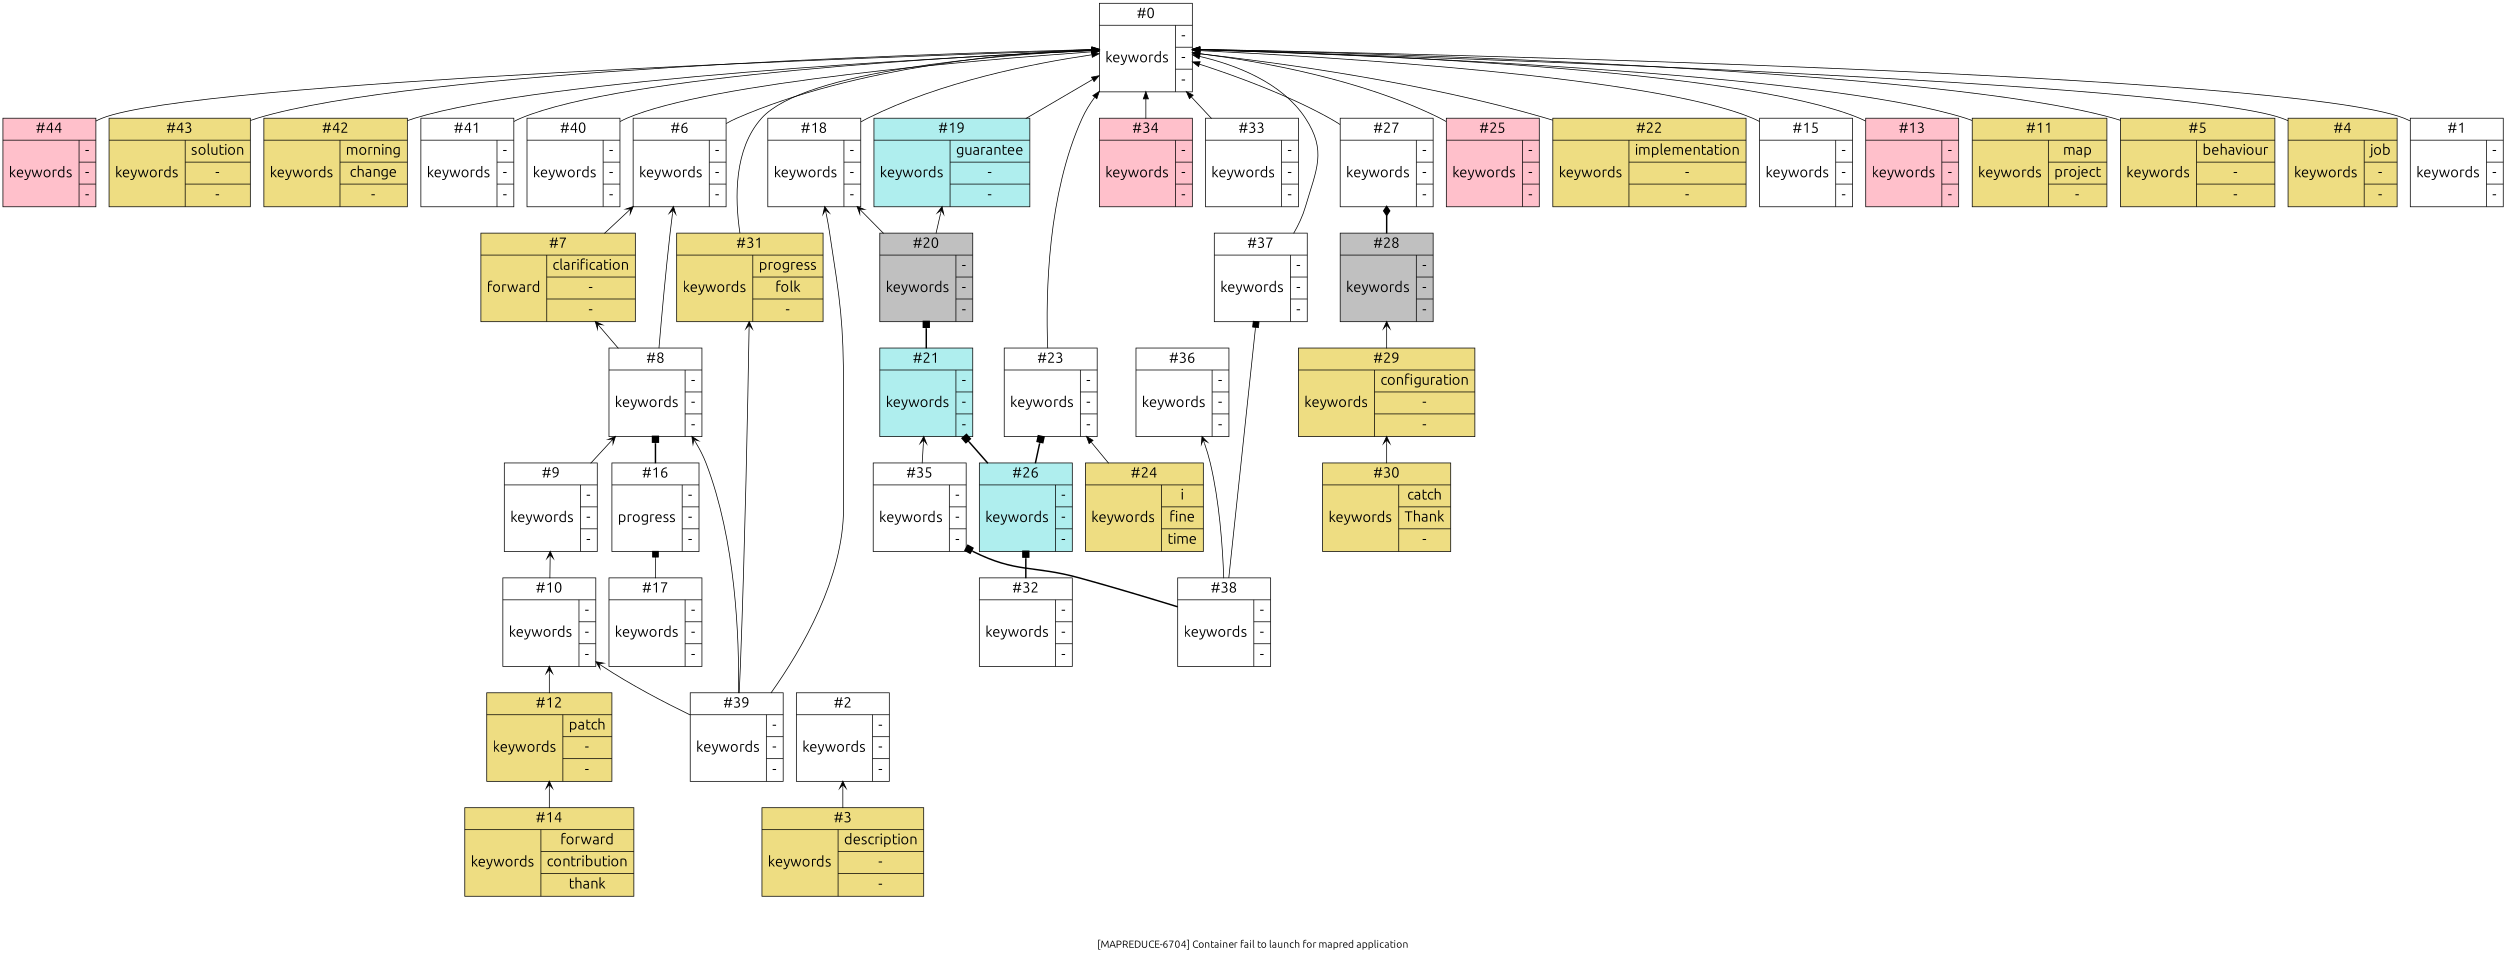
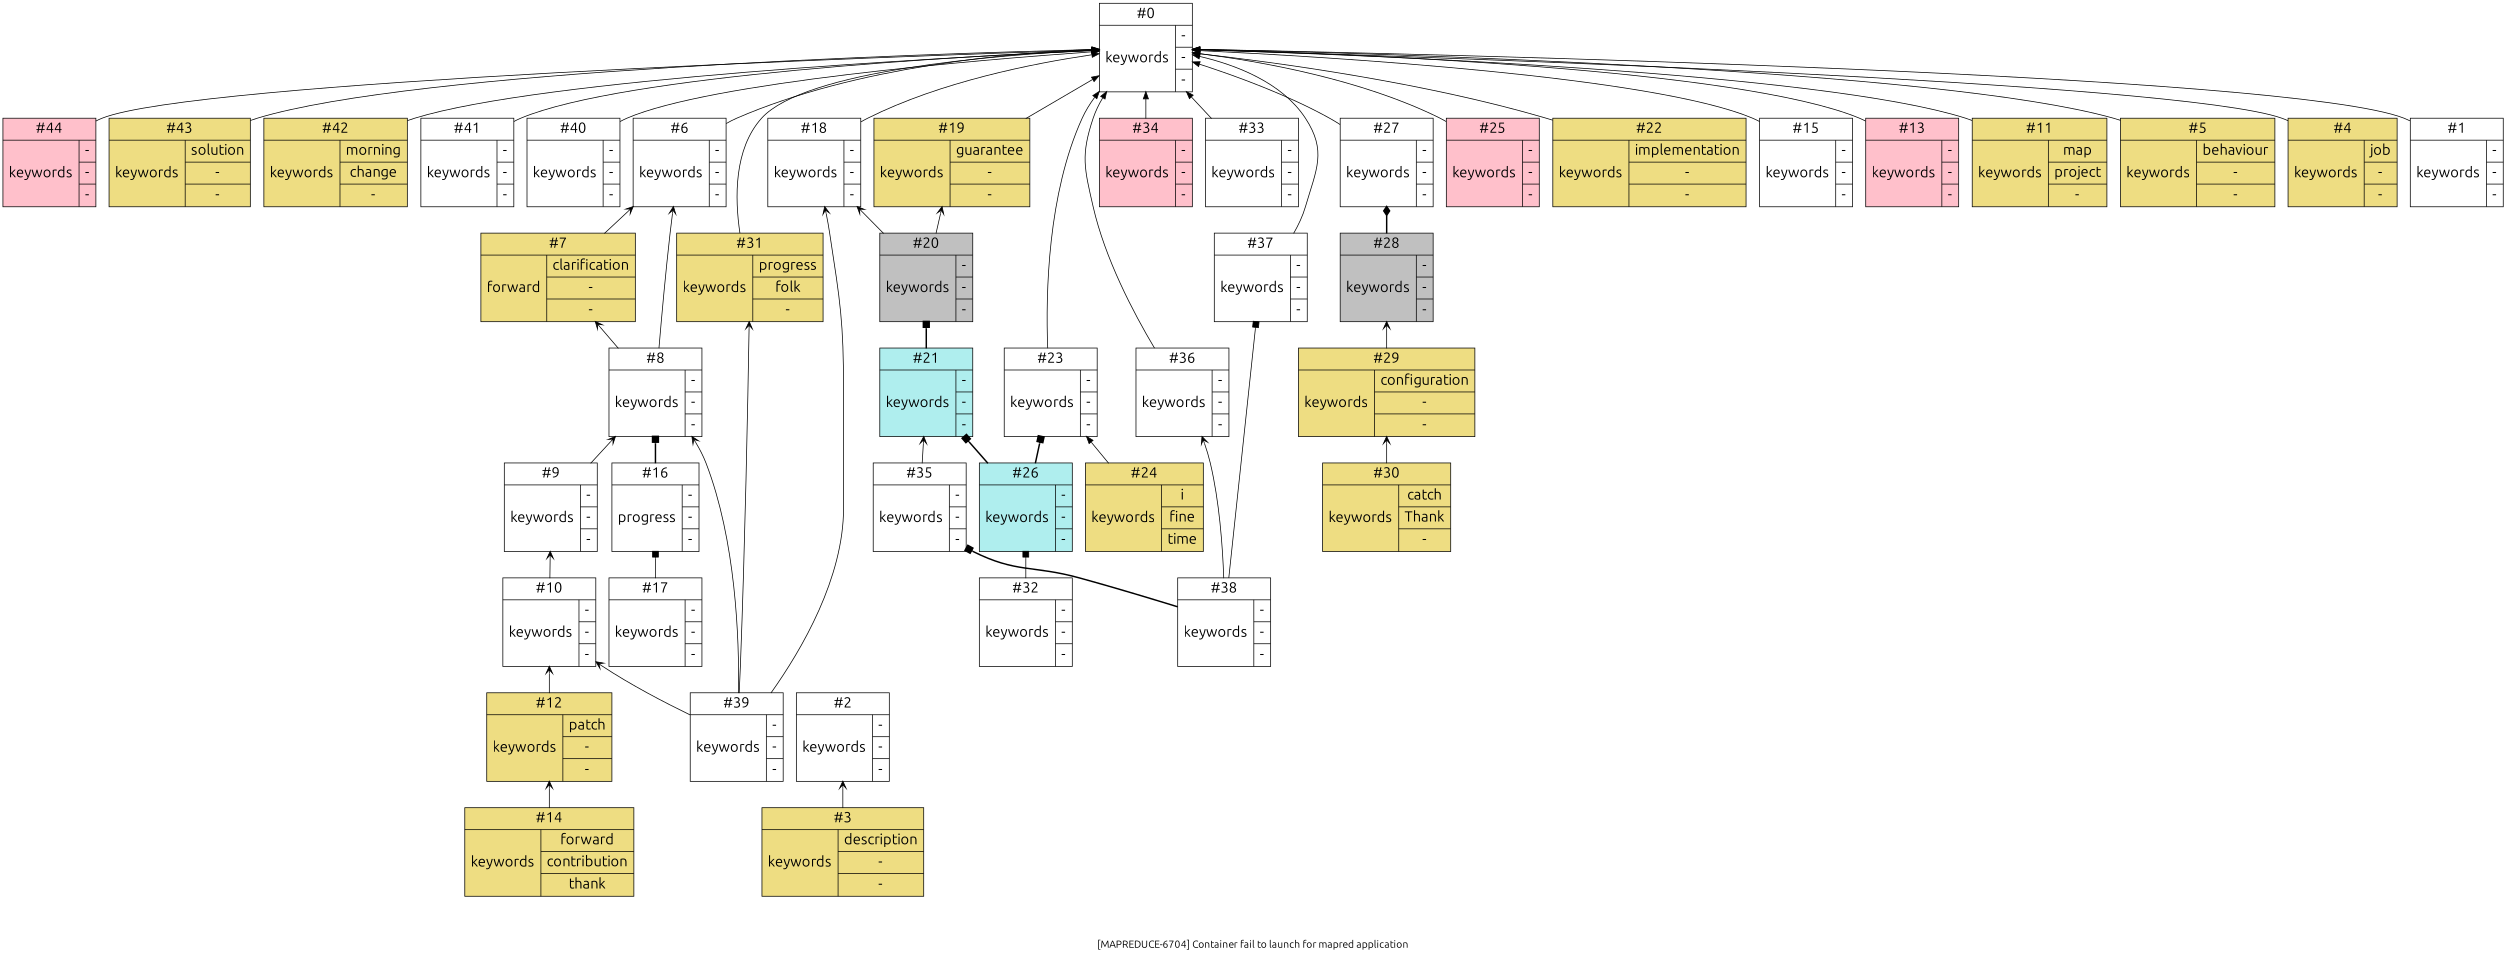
(952, 162) -> (952, 162)
none -> (1099, 227)
(1026, 573) -> (1026, 573)
